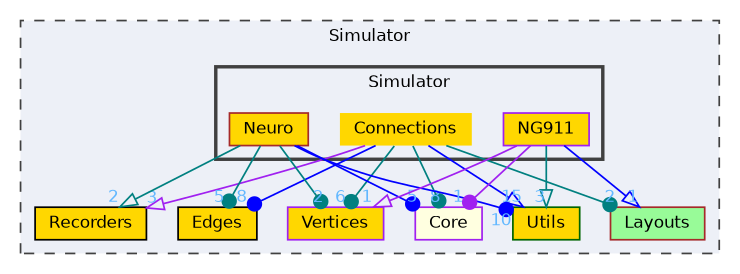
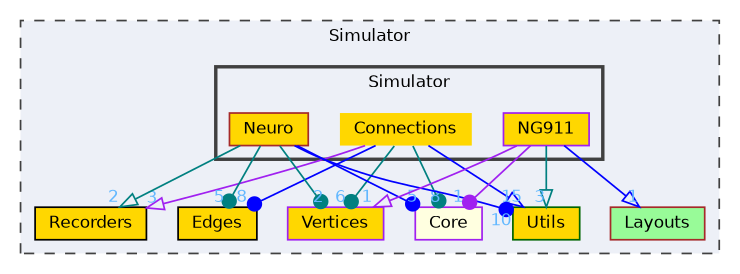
(525, 174) -> none
